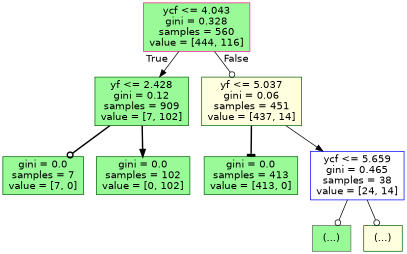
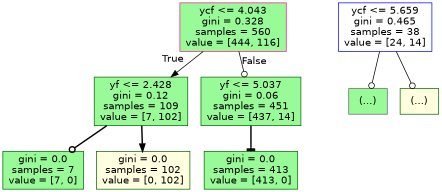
(142, 101) -> (141, 101)
(252, 101) -> (251, 101)
(301, 136) -> none
(143, 176) -> (143, 170)
